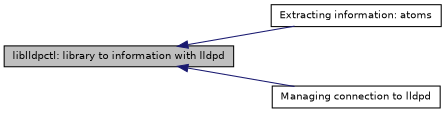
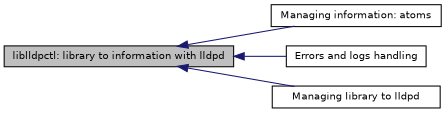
(356, 16) -> (356, 16)
none -> (356, 56)
(356, 97) -> (356, 97)
